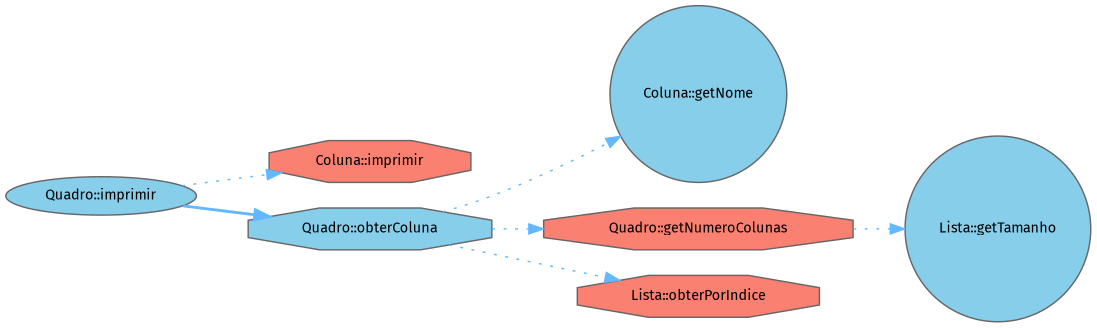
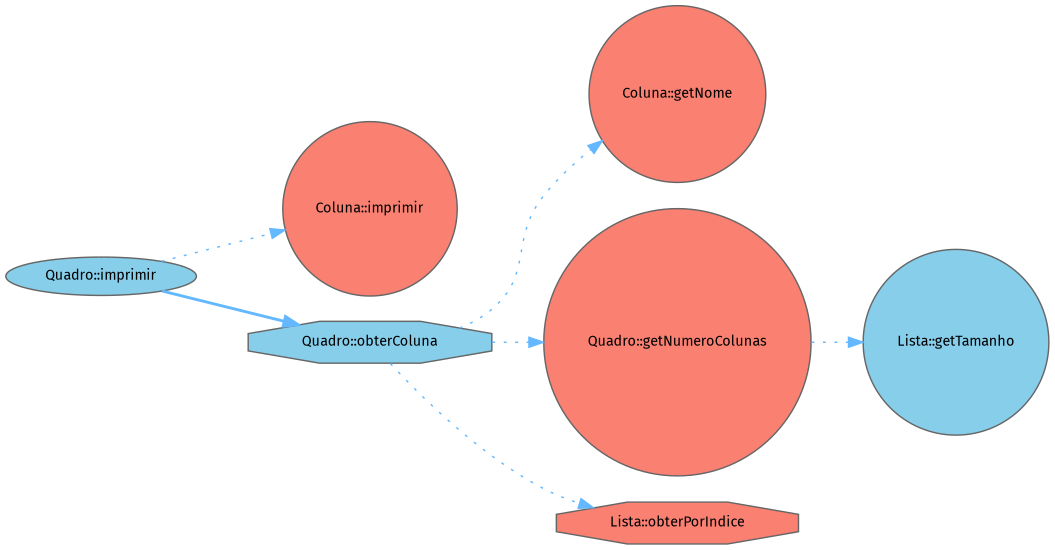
(698, 94) -> (677, 94)
(370, 161) -> (370, 209)
(698, 229) -> (677, 342)
